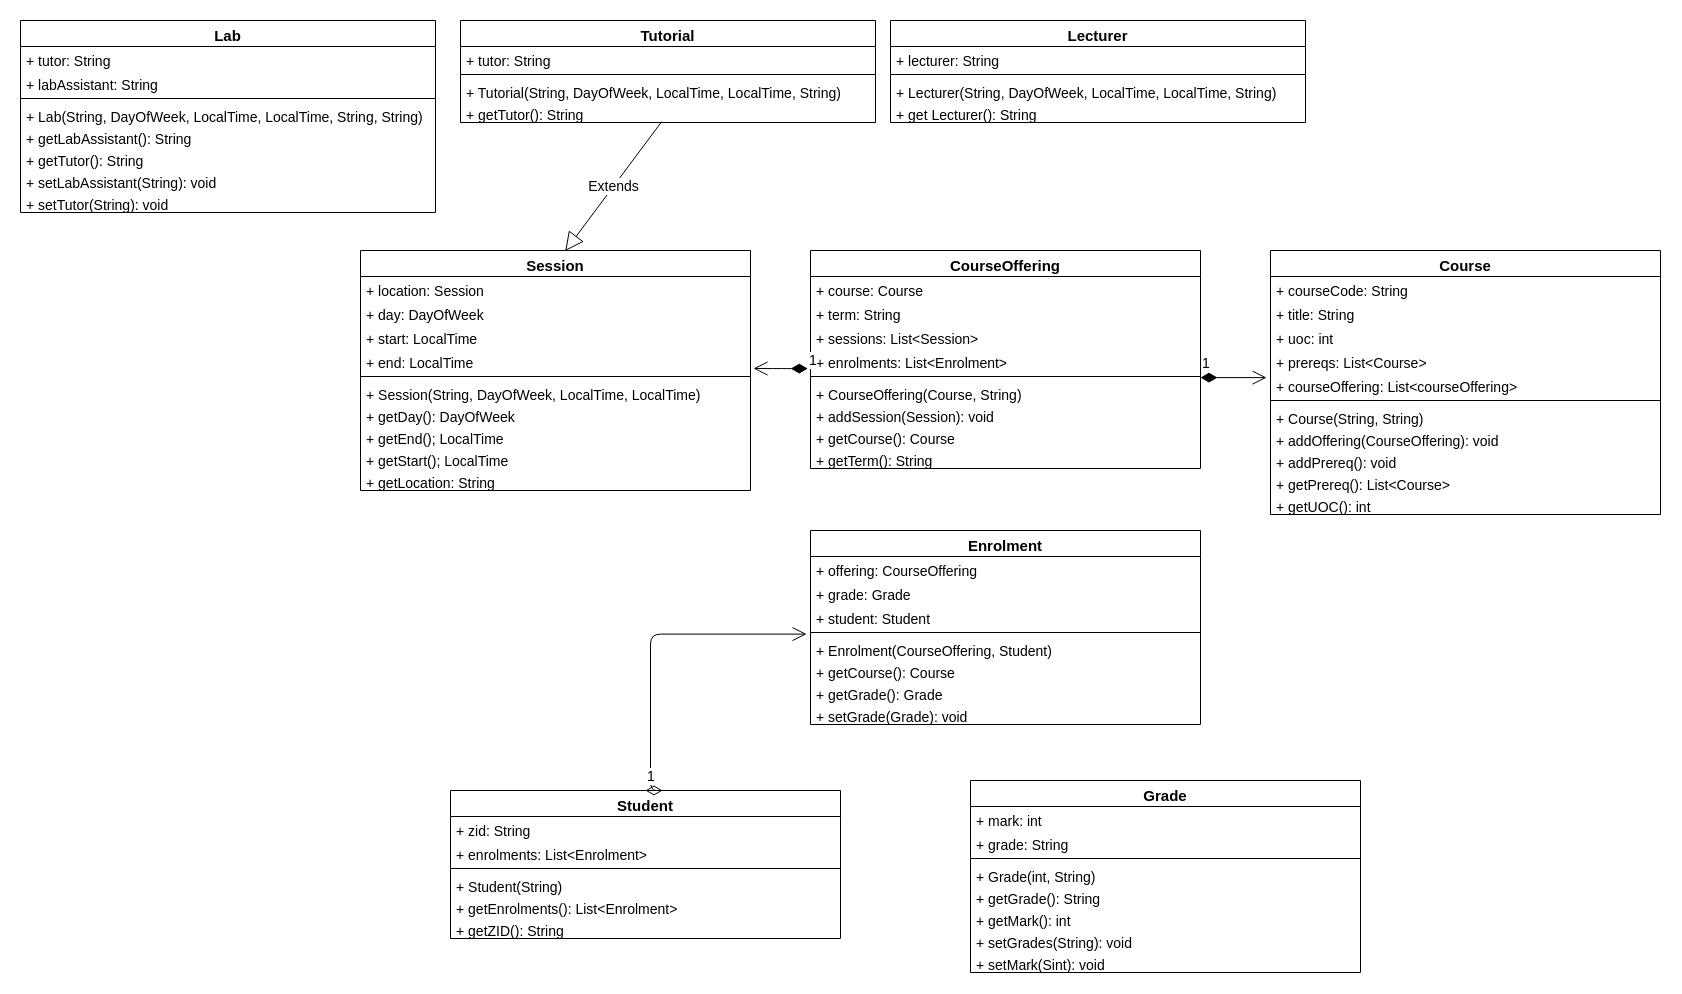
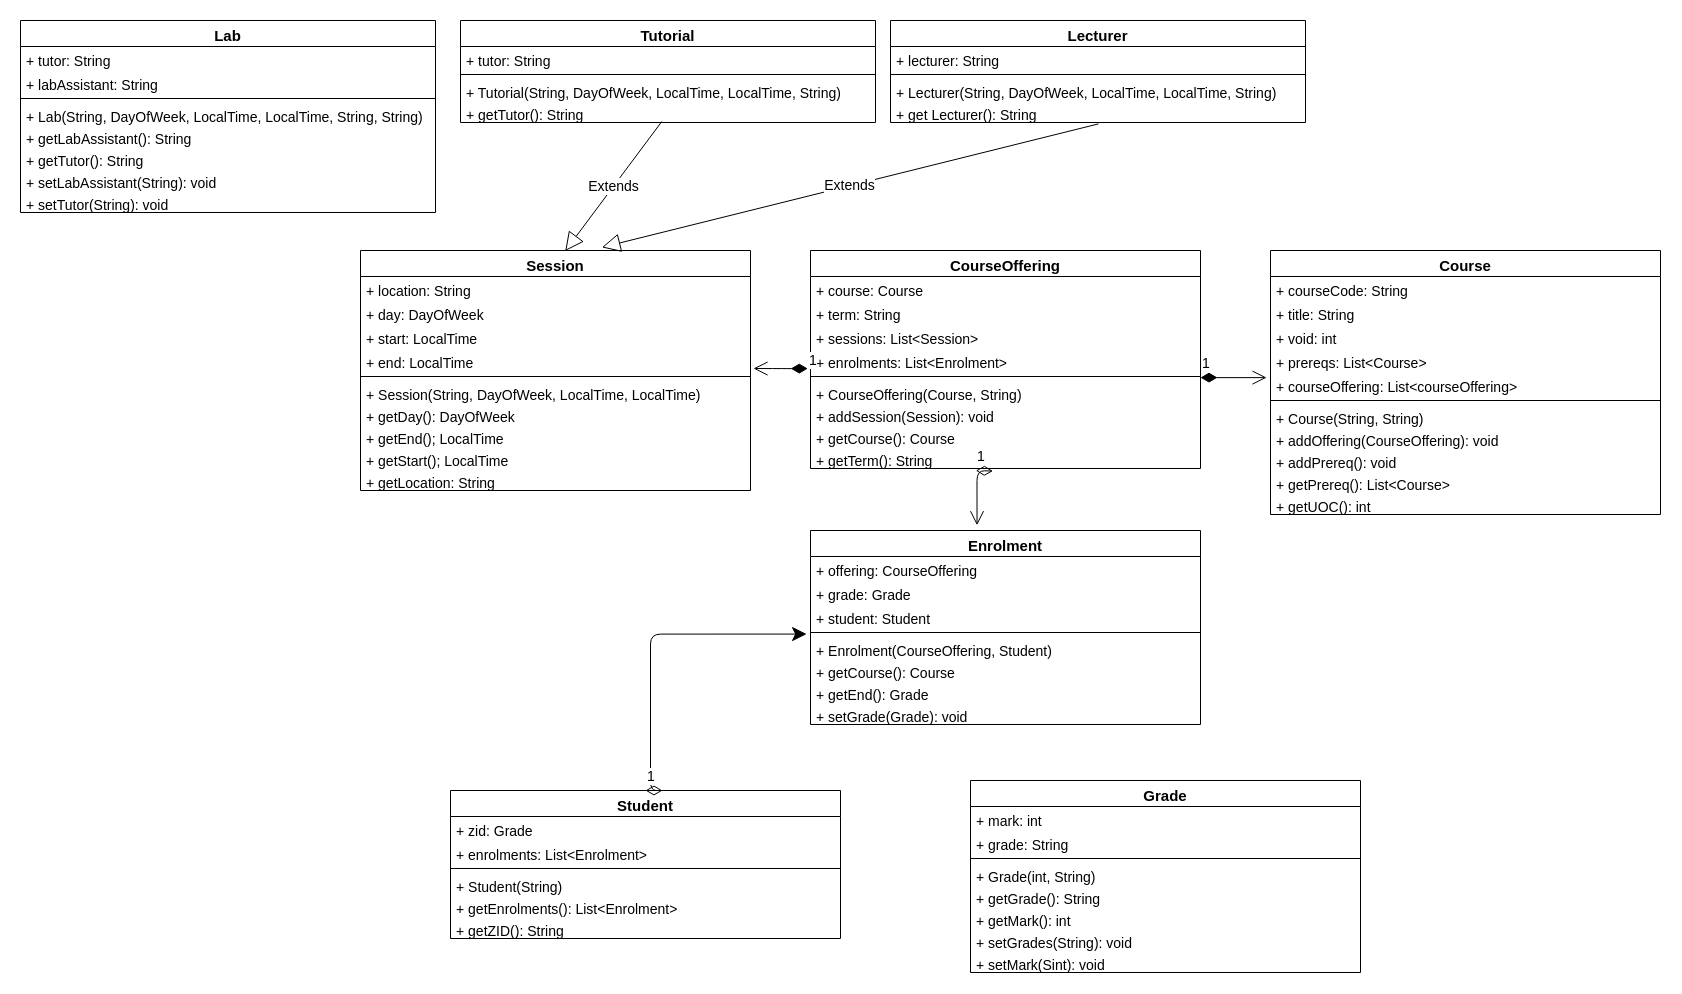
none -> (859, 183)
(430, 291) -> (426, 291)
(1308, 339) -> (1310, 339)
none -> (977, 493)
(798, 634) -> (794, 634)
(885, 695) -> (877, 695)
(498, 831) -> (496, 831)
